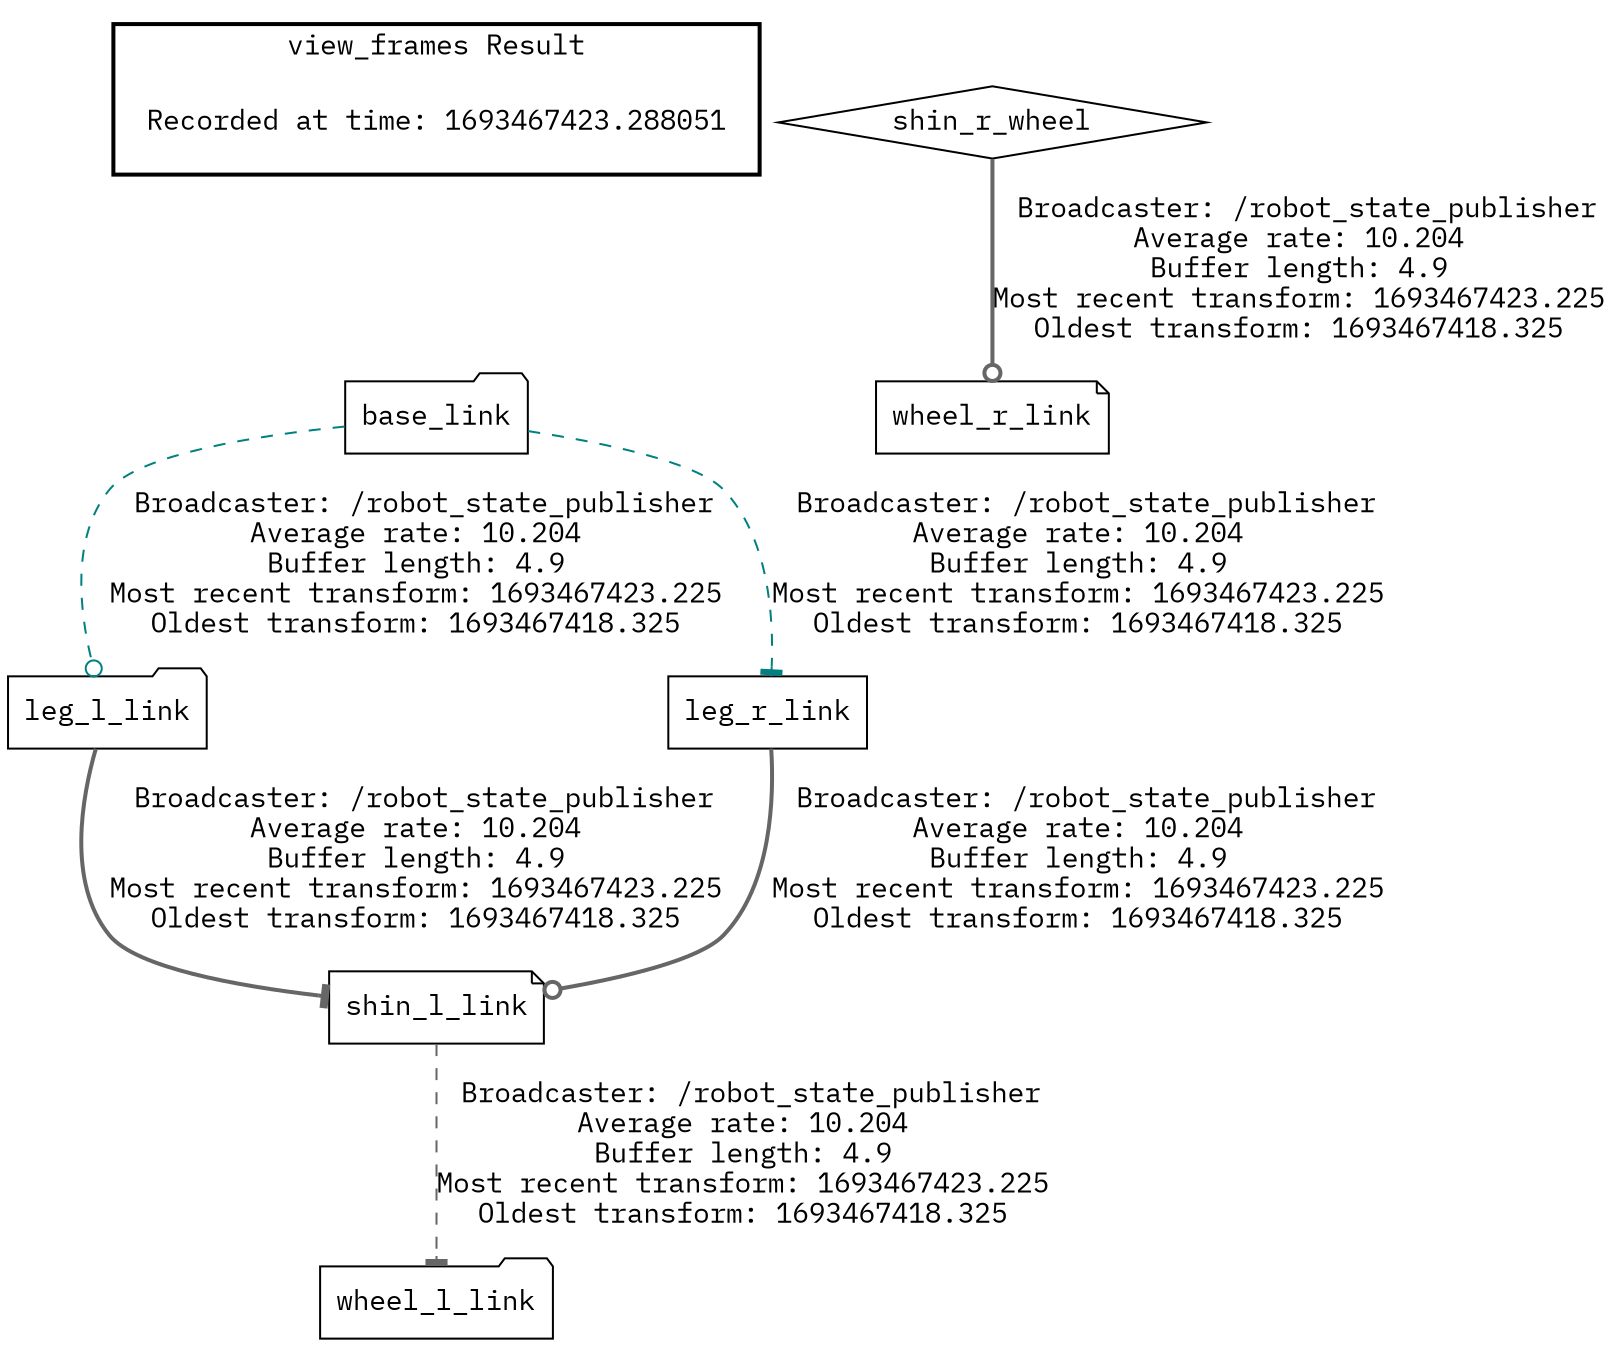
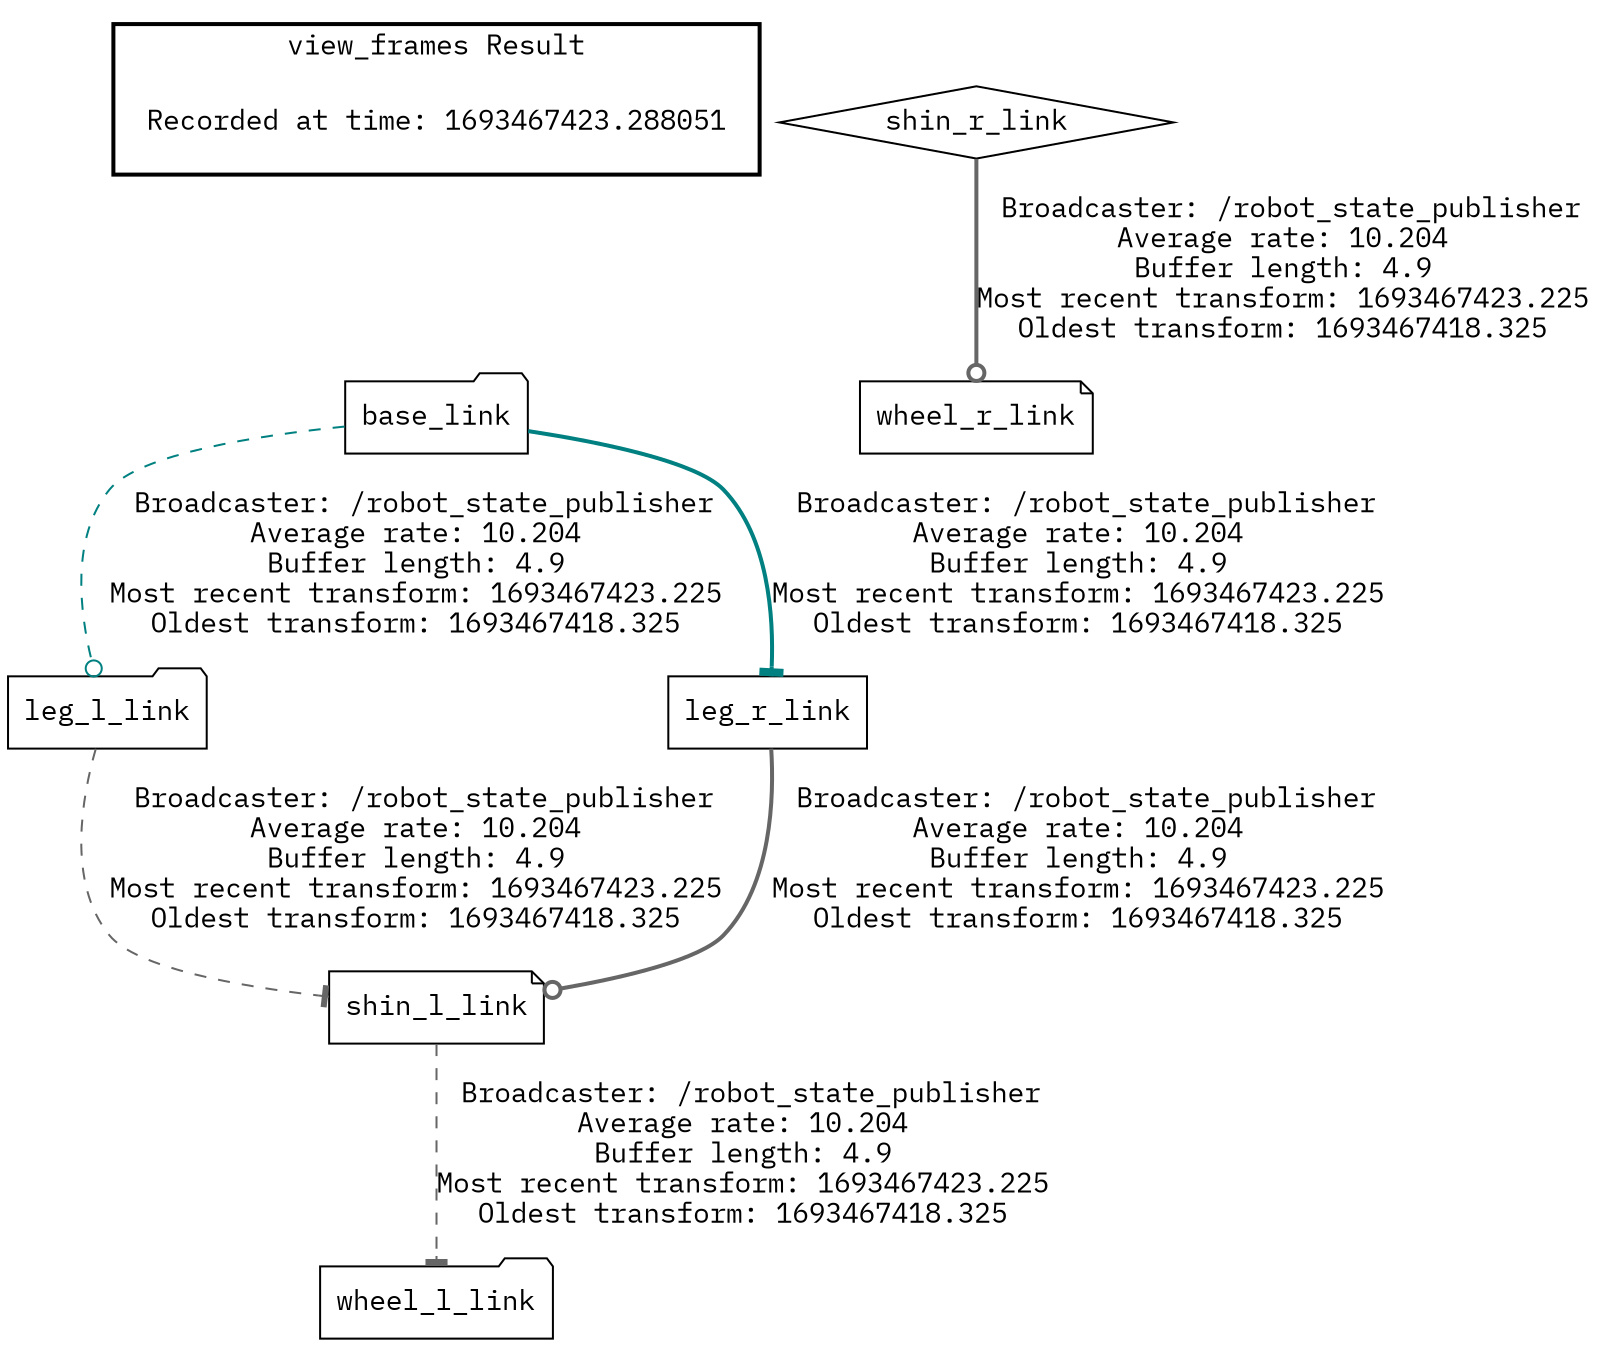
(992, 122) -> (976, 122)
(716, 484) -> (716, 484)
(120, 944) -> (120, 944)
